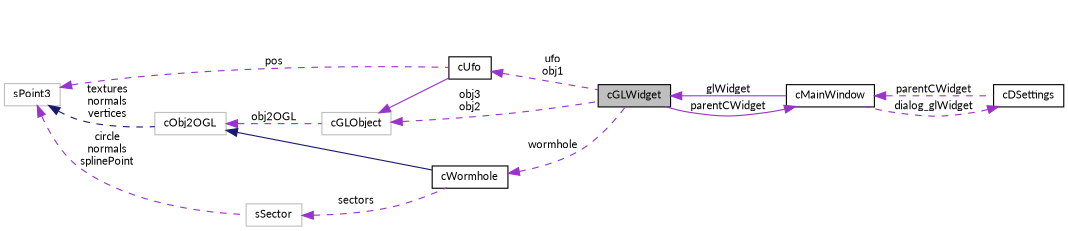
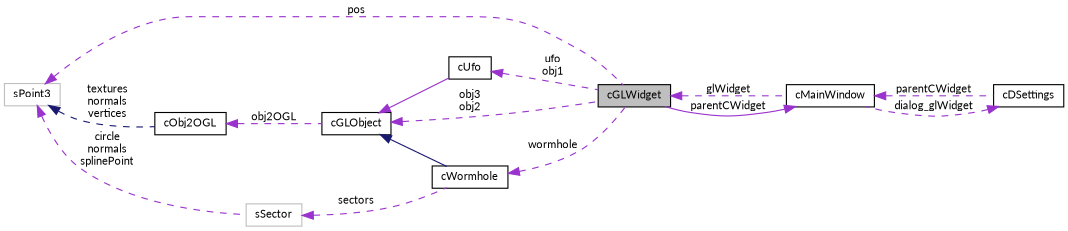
(260, 69) -> (341, 17)
(734, 96) -> (734, 96)
(190, 124) -> (190, 124)
(356, 124) -> (356, 124)
(335, 151) -> (419, 153)
